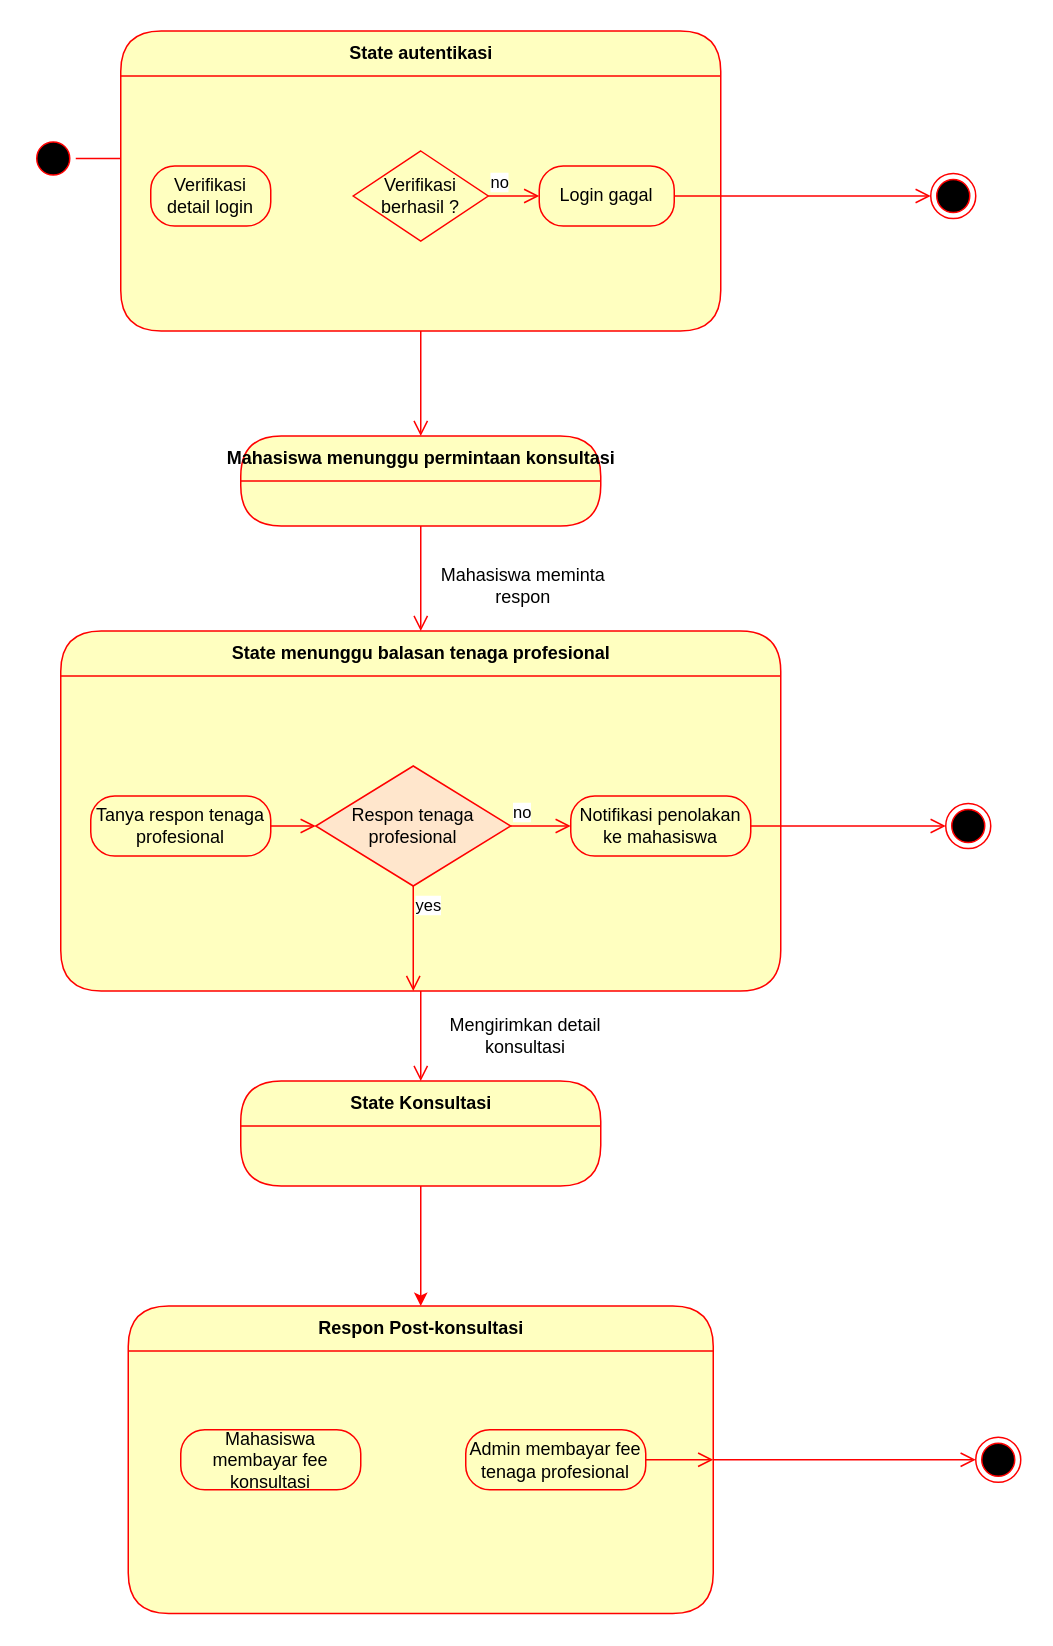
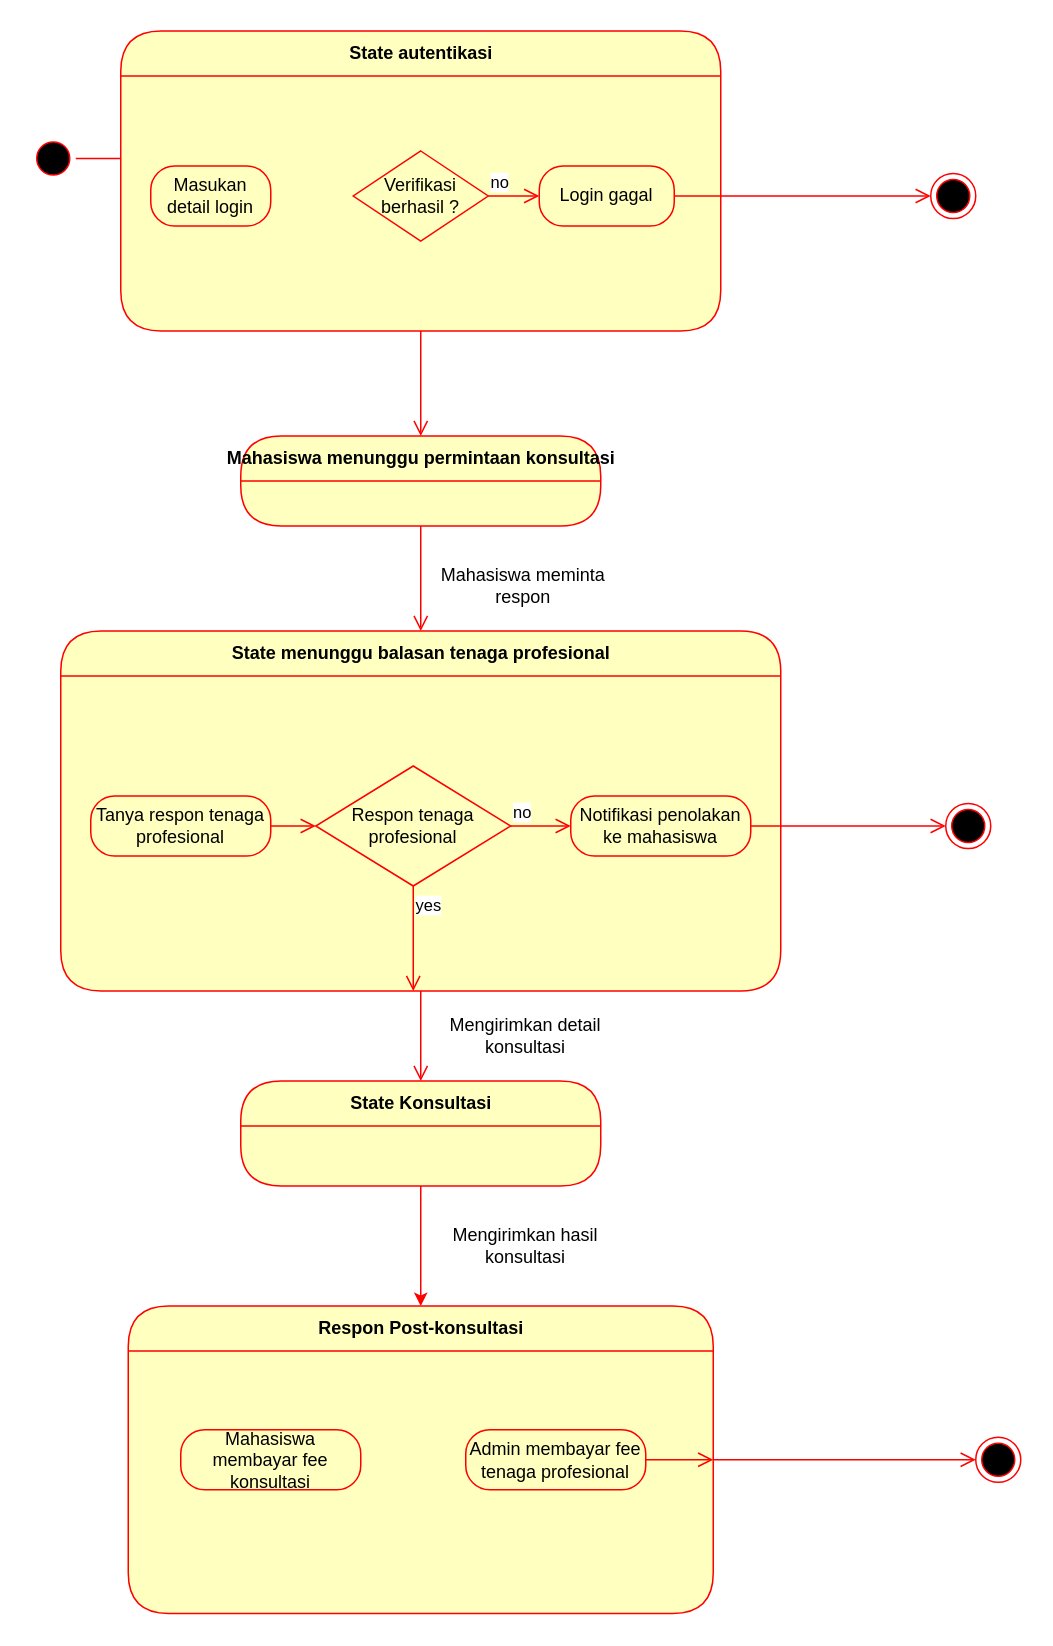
(211, 196) -> (211, 196)
(413, 826) -> (413, 826)
none -> (526, 1246)
